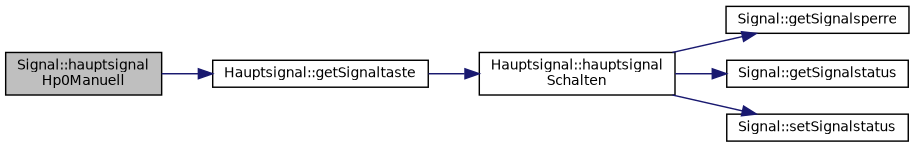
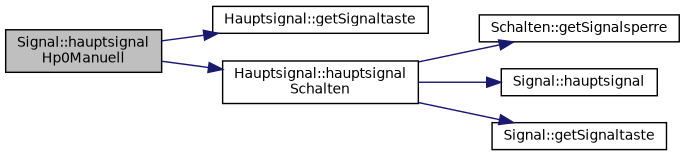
(818, 20) -> (579, 28)
(447, 74) -> (185, 64)
(818, 74) -> (579, 82)
(818, 128) -> (579, 136)
